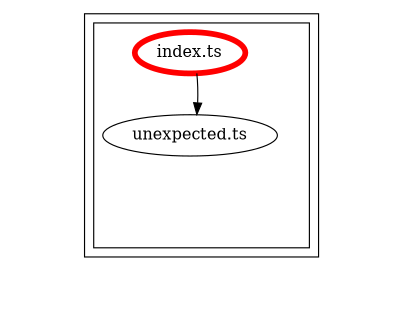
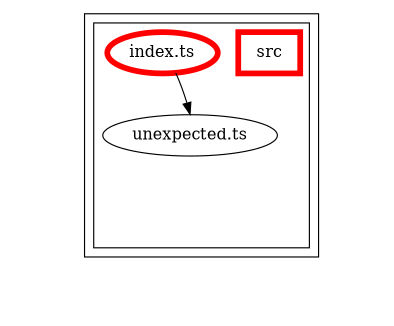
none -> (269, 53)
